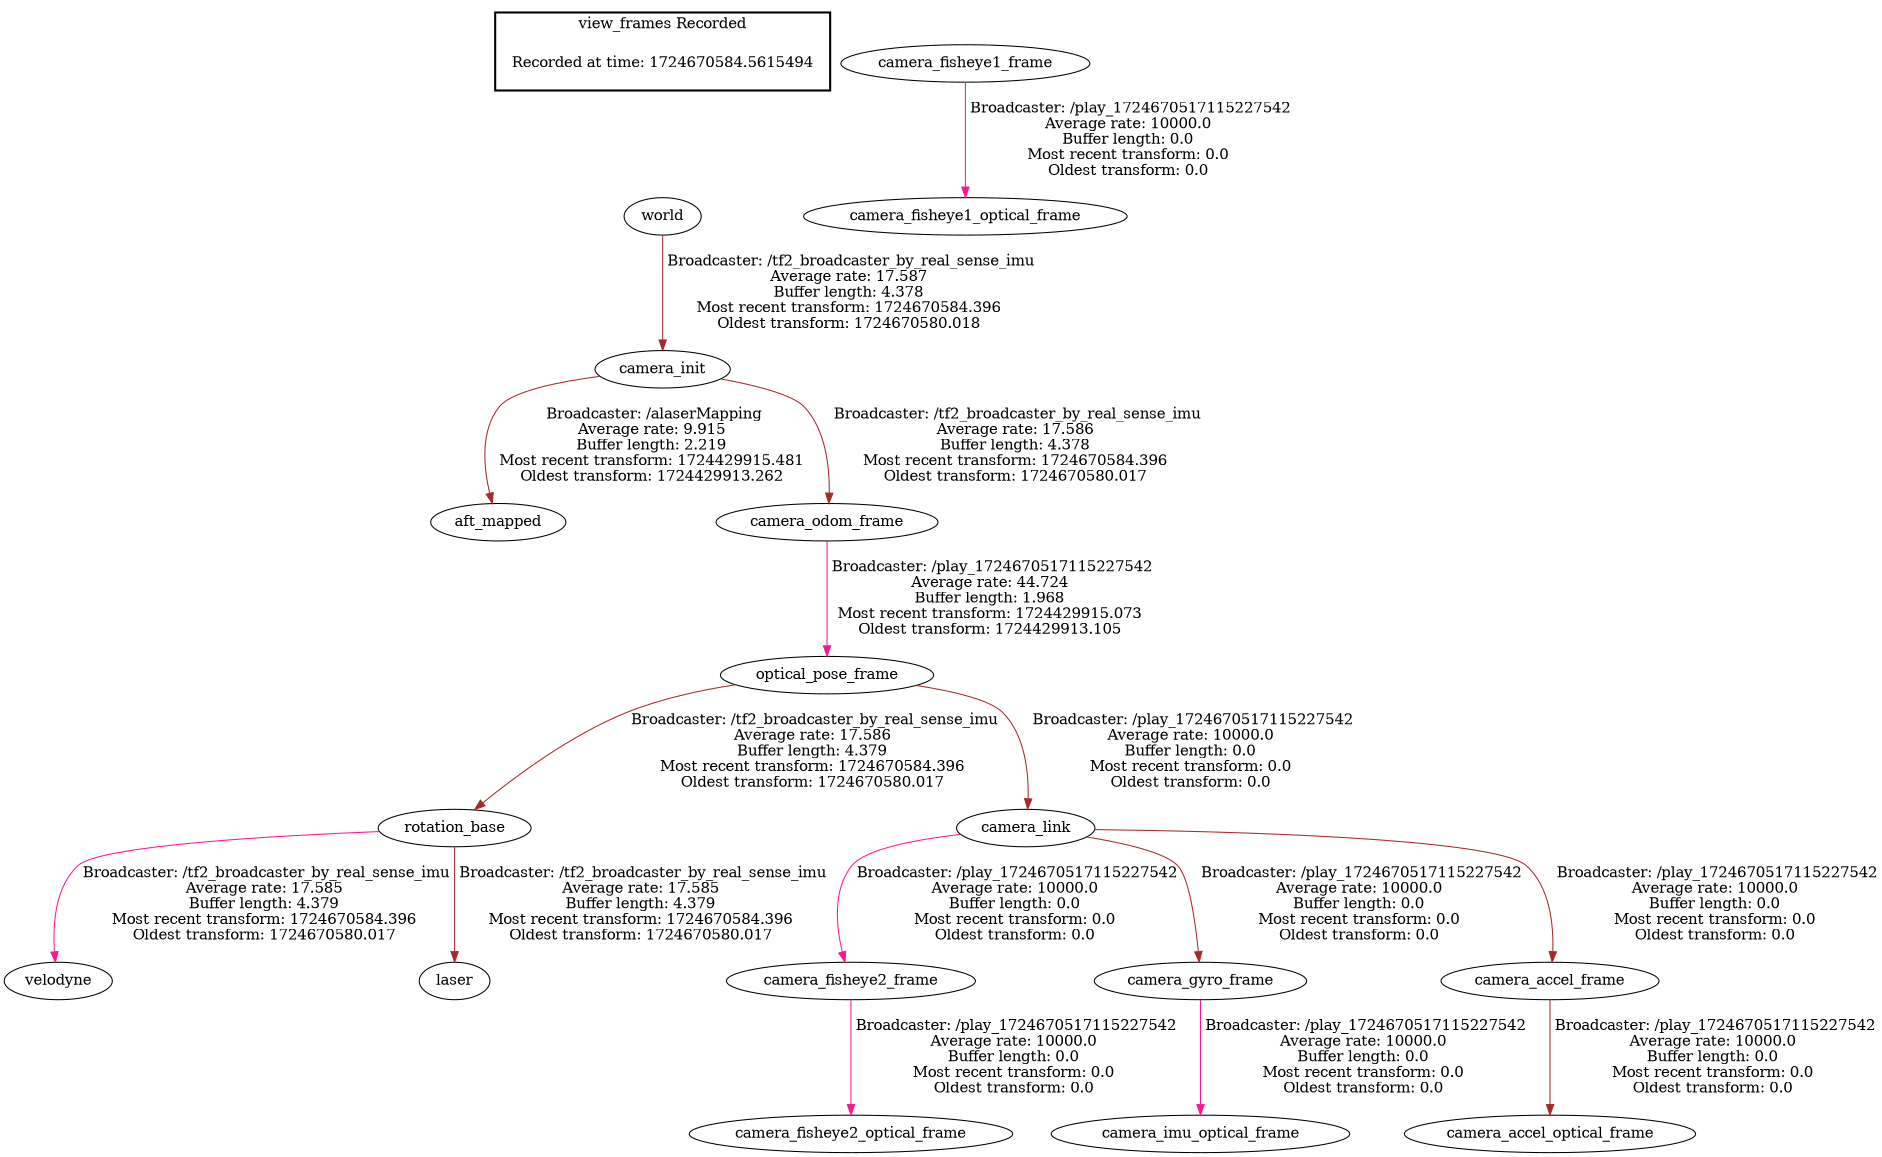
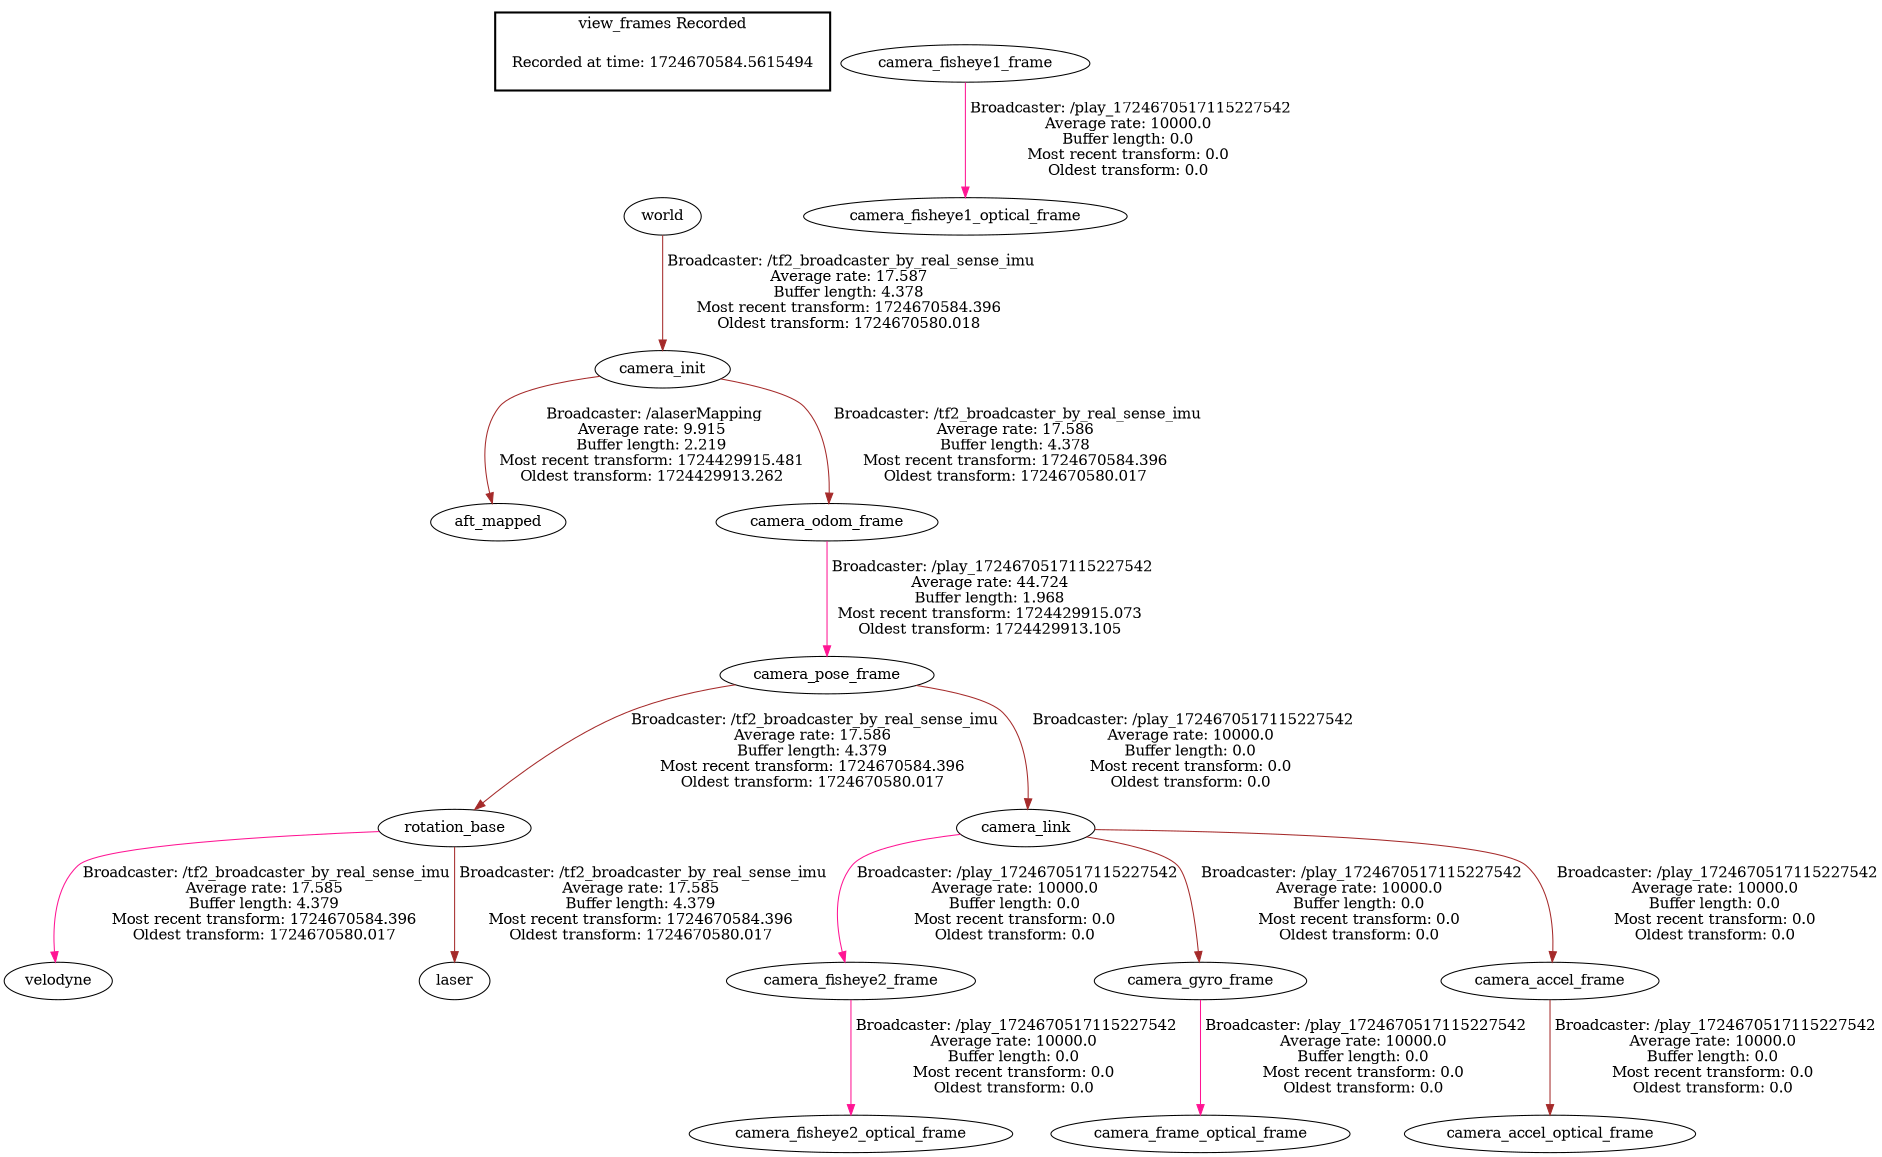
(827, 675) -> (827, 675)
(1200, 1134) -> (1200, 1134)
